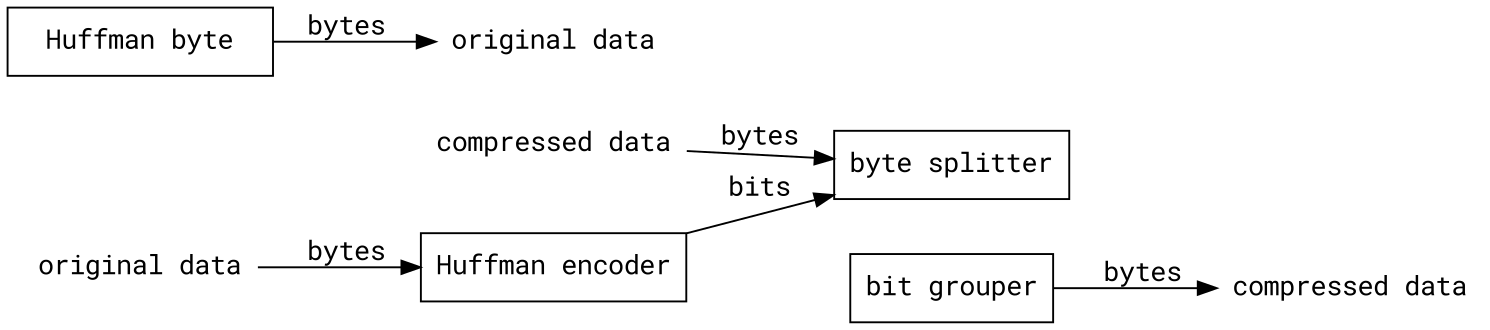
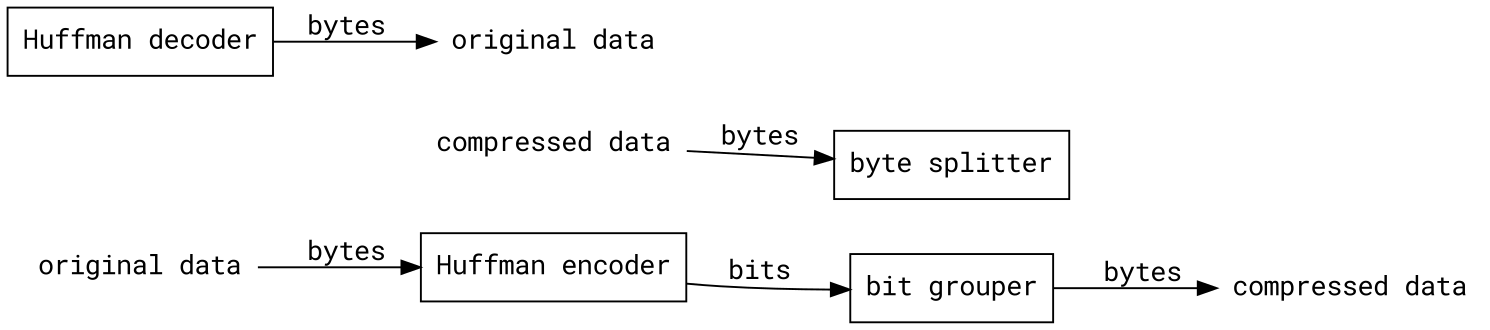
(140, 42) -> (140, 42)
(751, 217) -> (759, 288)
